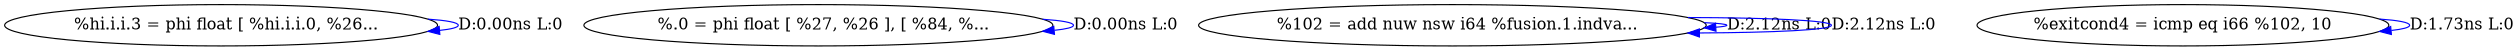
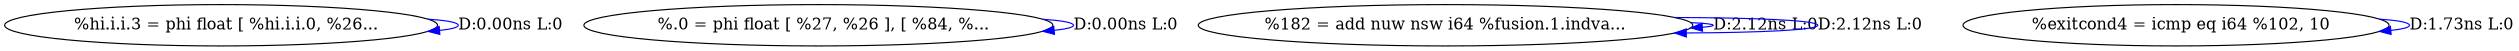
(1452, 25) -> (1446, 25)
(2183, 25) -> (2176, 25)
